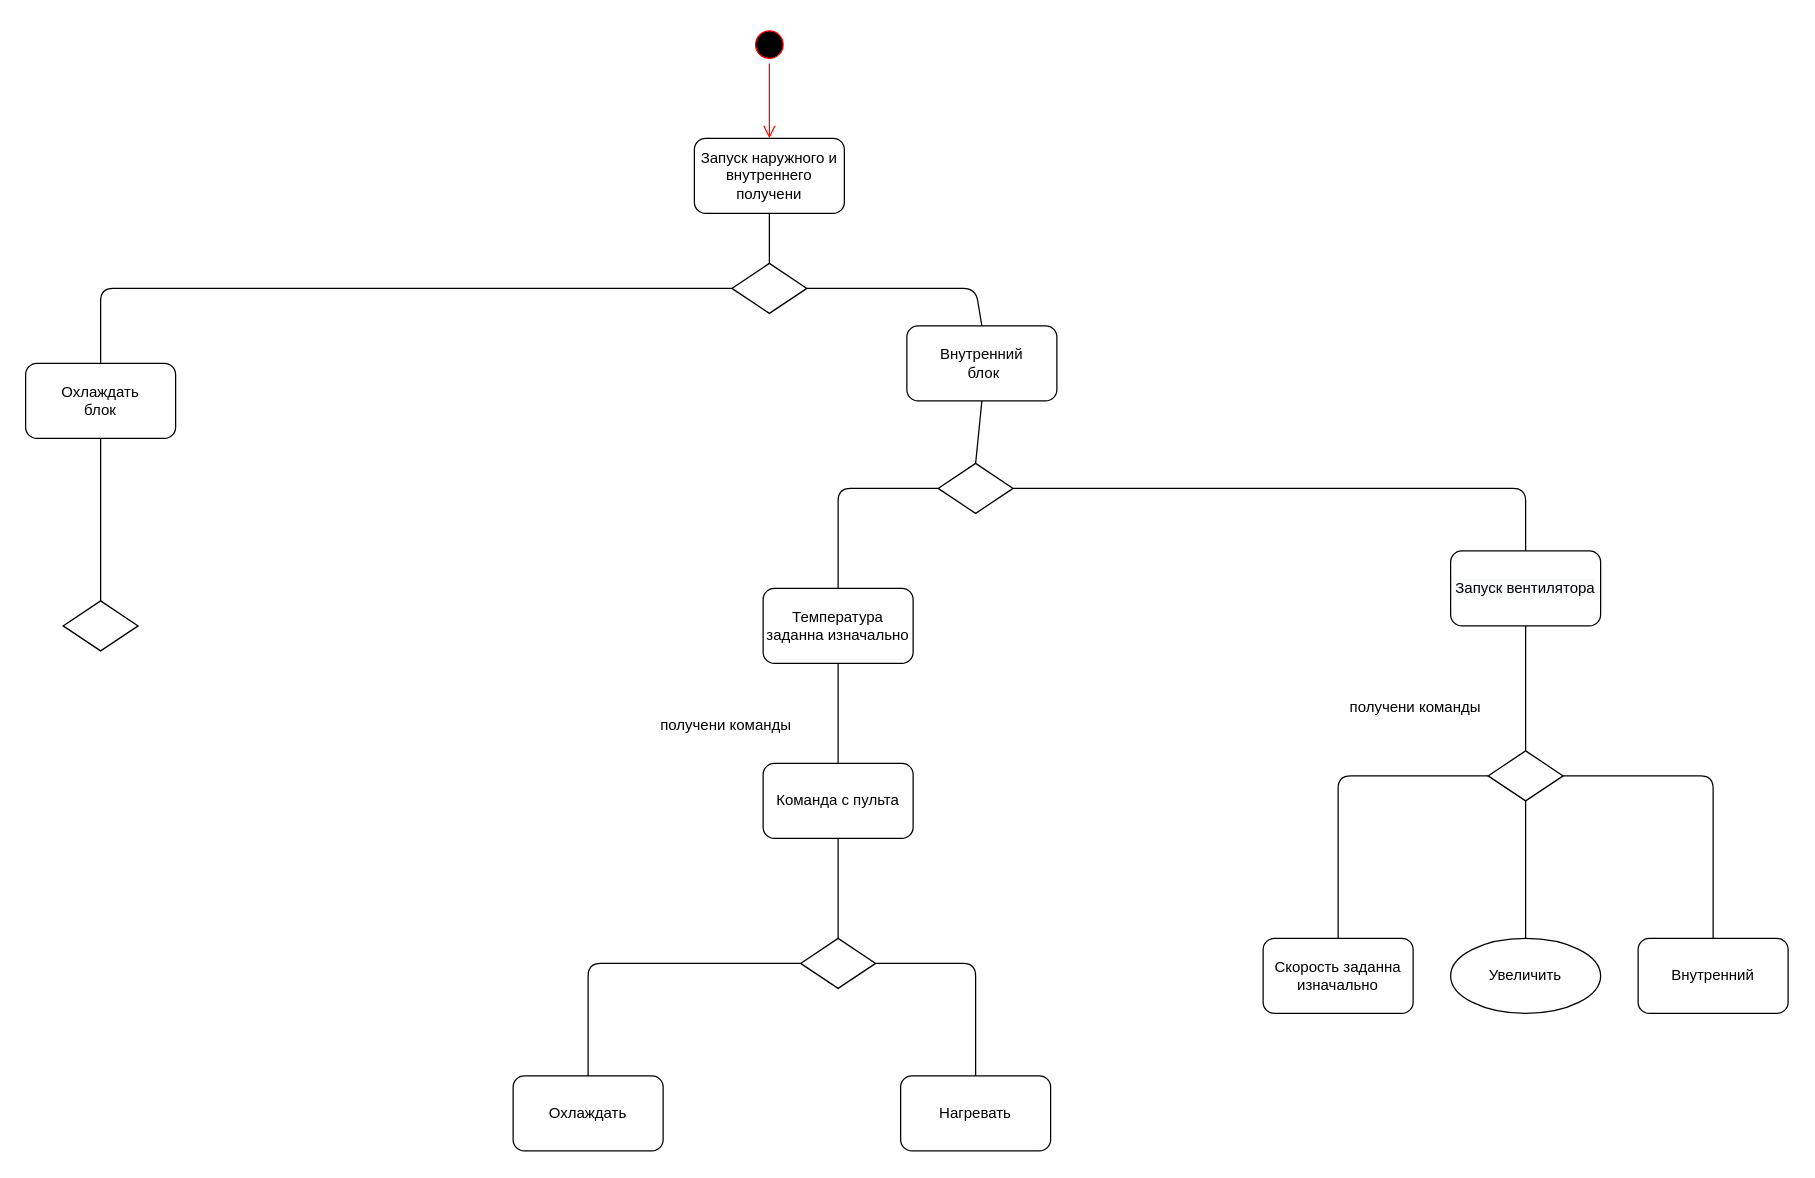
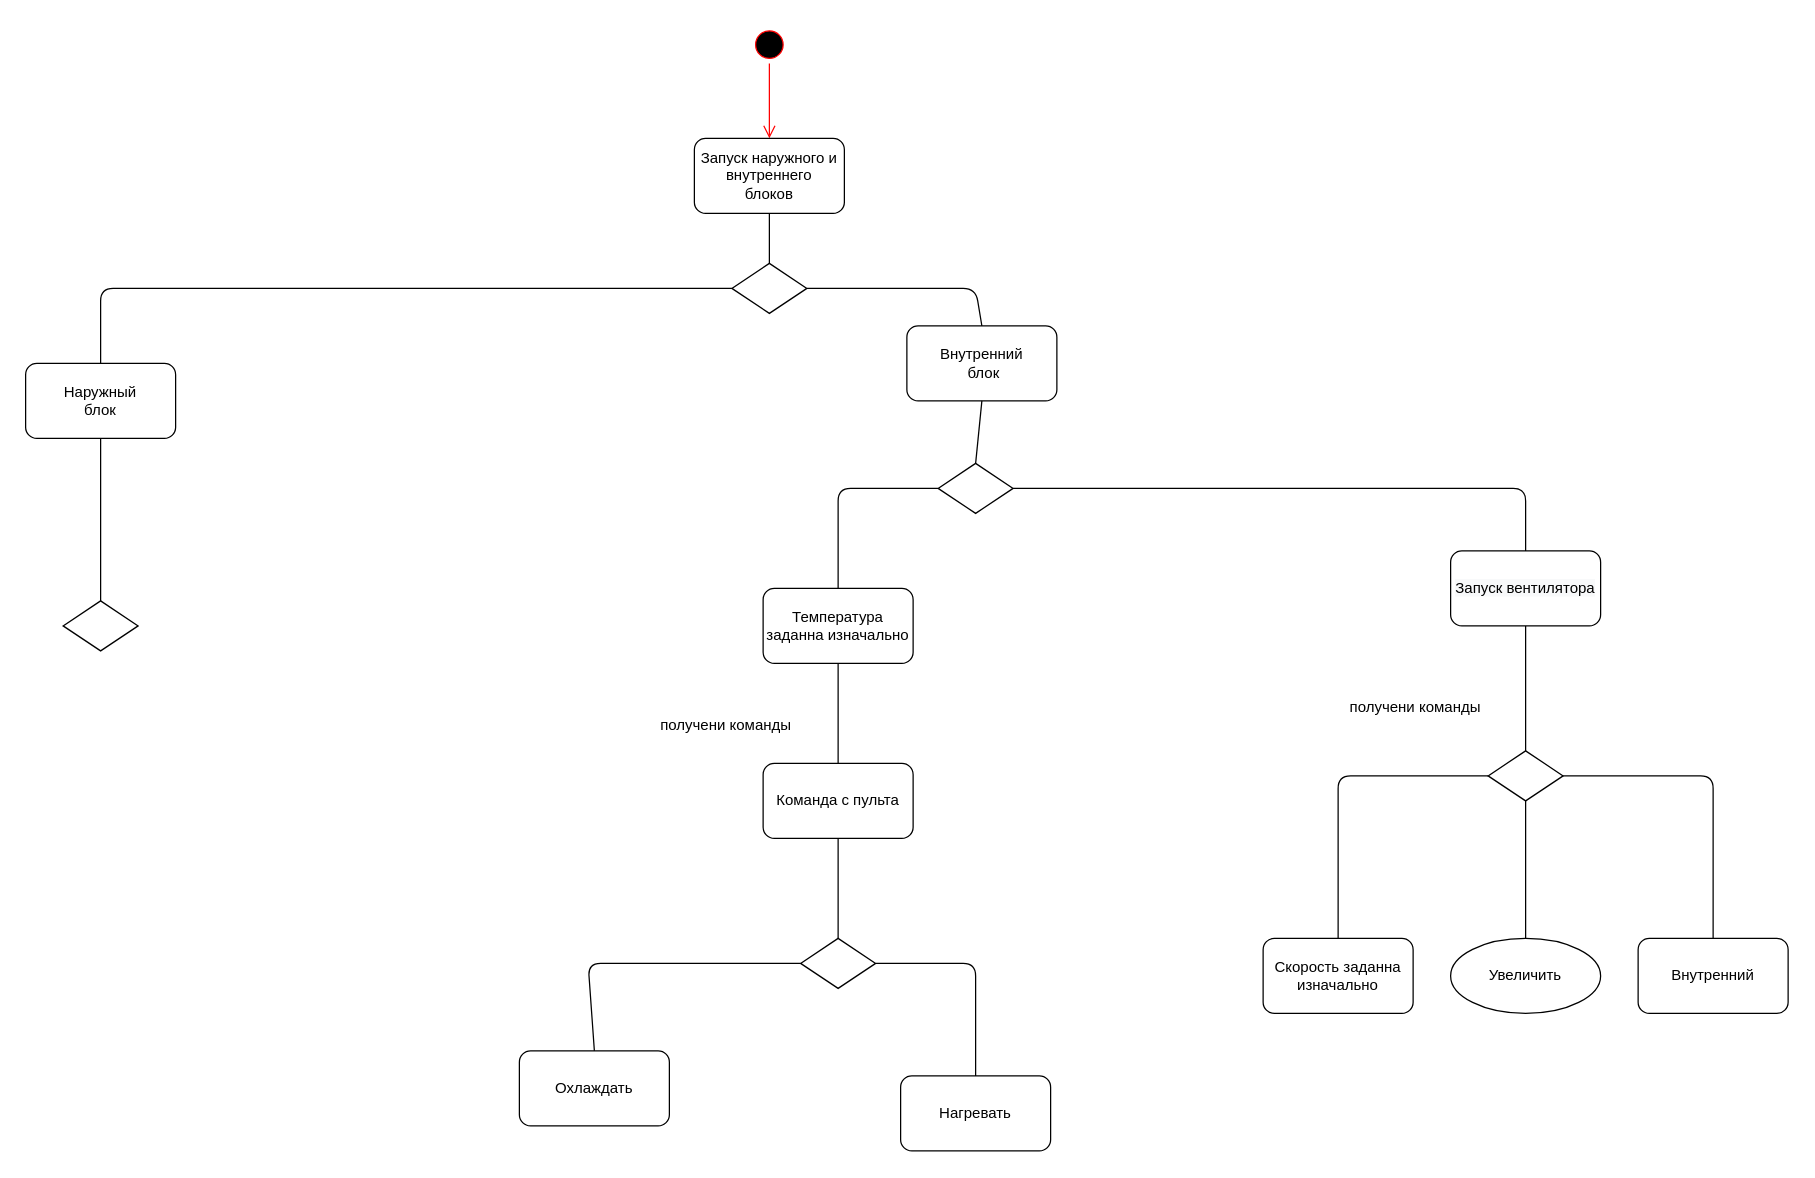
(769, 176) -> (769, 176)
(101, 401) -> (101, 401)
(588, 1113) -> (594, 1088)
